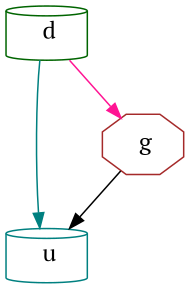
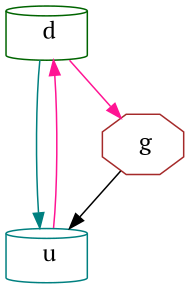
none -> (57, 152)
